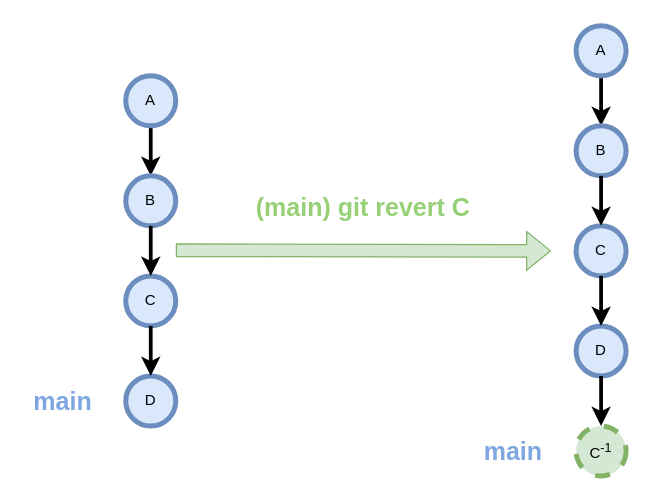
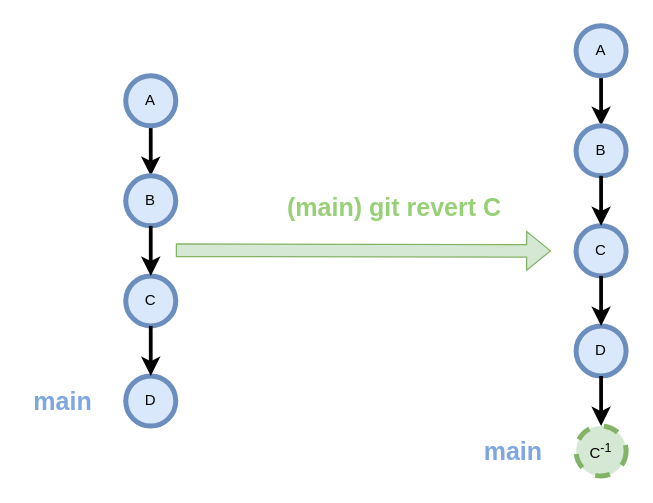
(363, 207) -> (394, 207)
